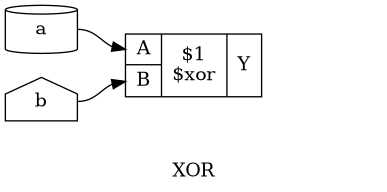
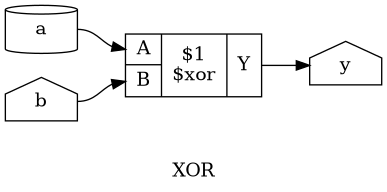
none -> (346, 65)
